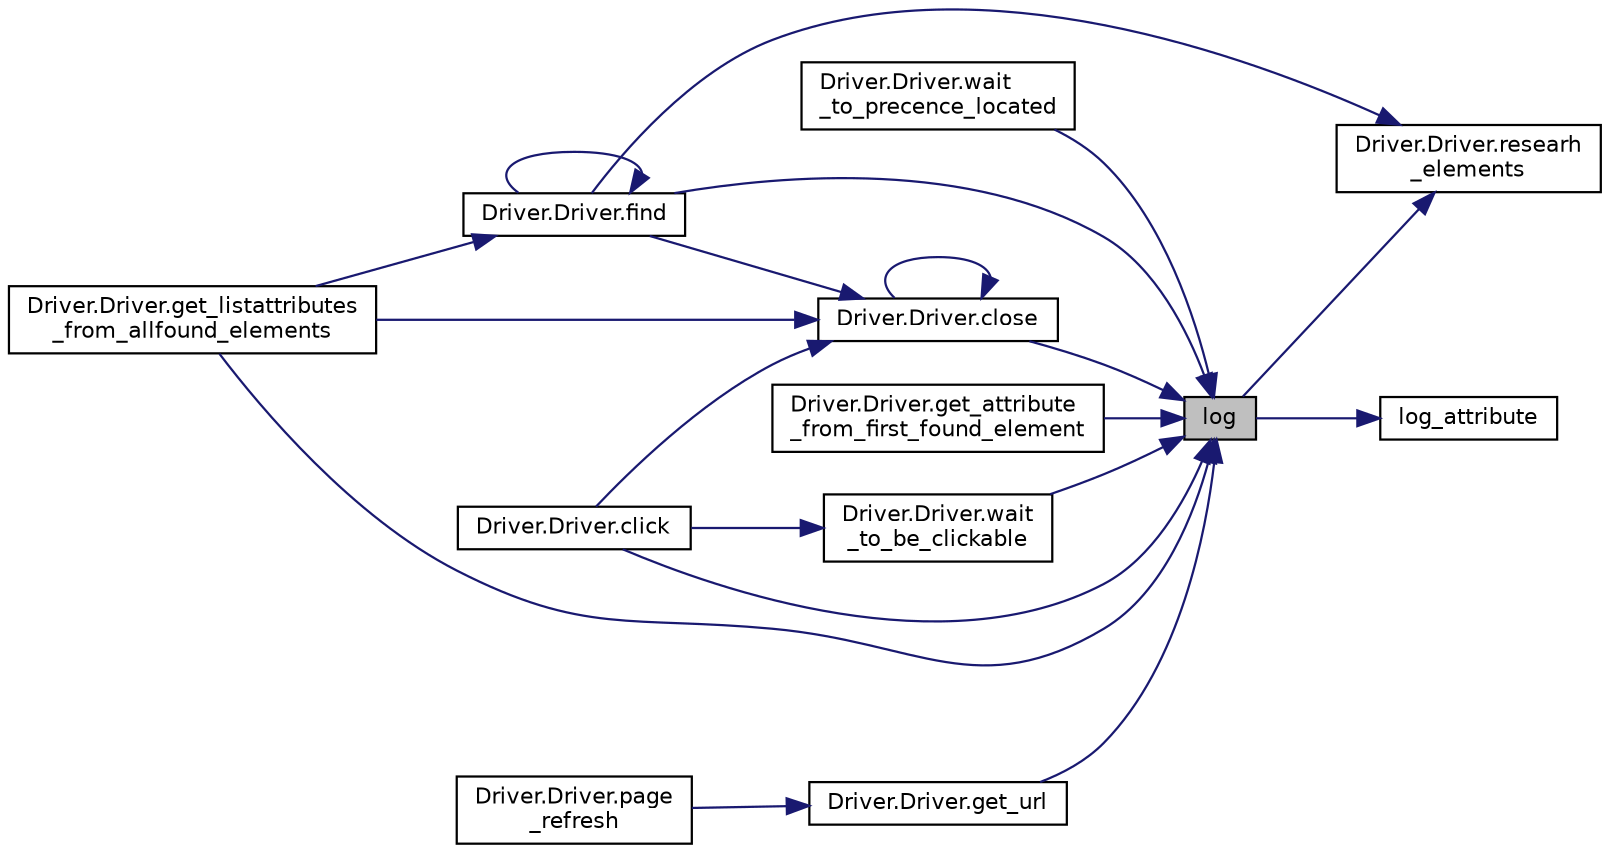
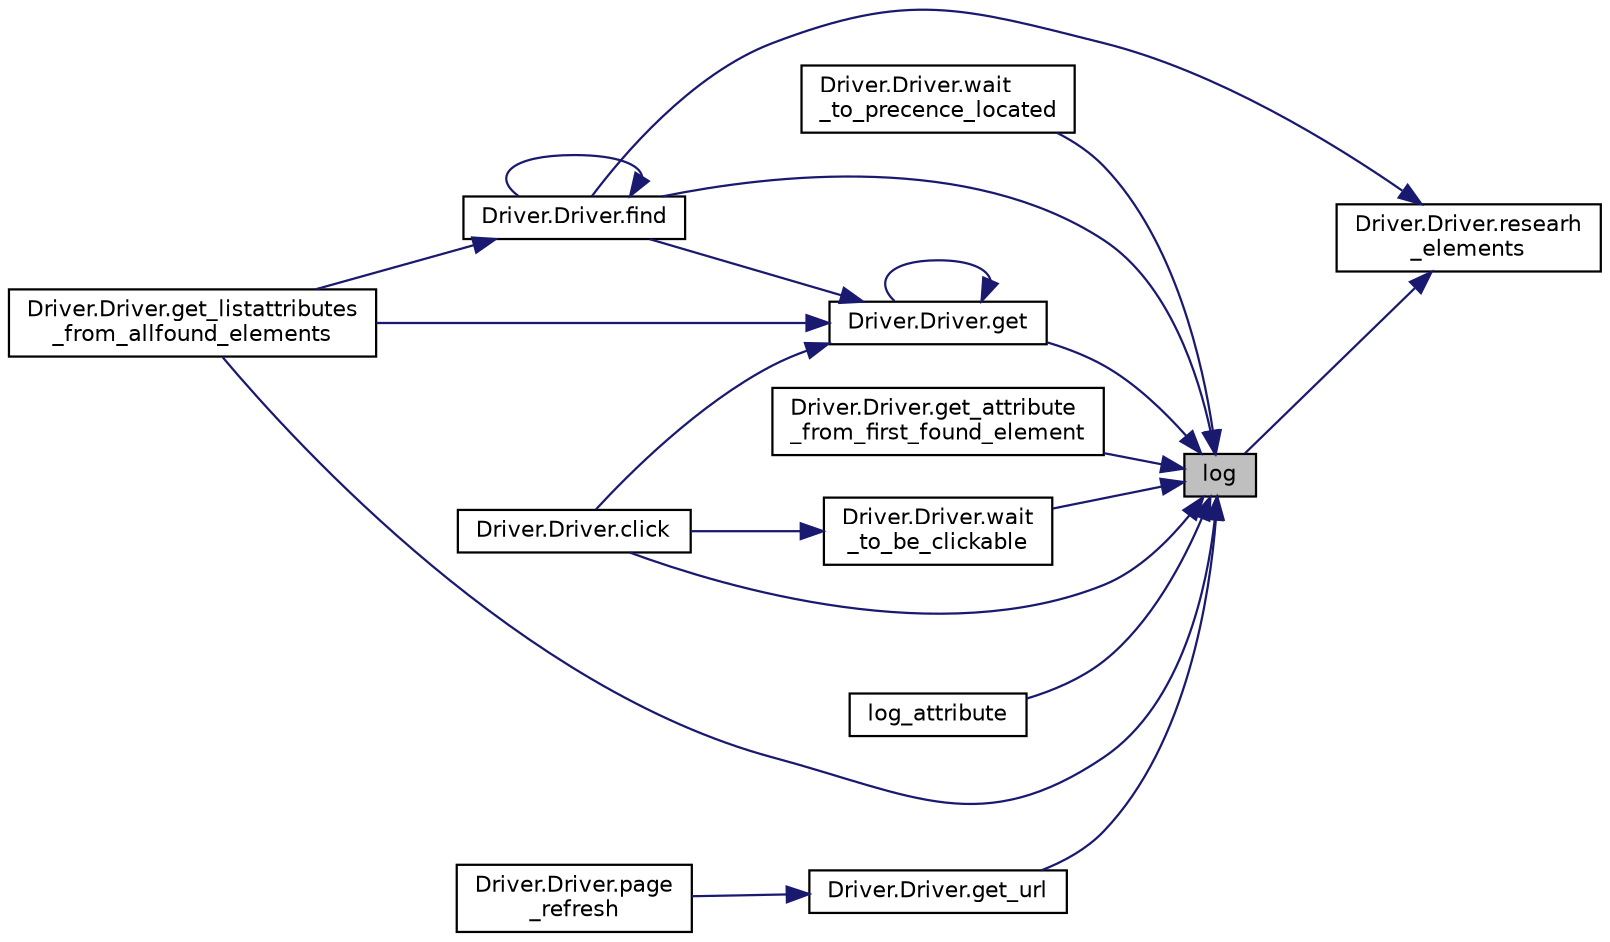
(938, 320) -> (938, 323)
(1307, 418) -> (1136, 630)
